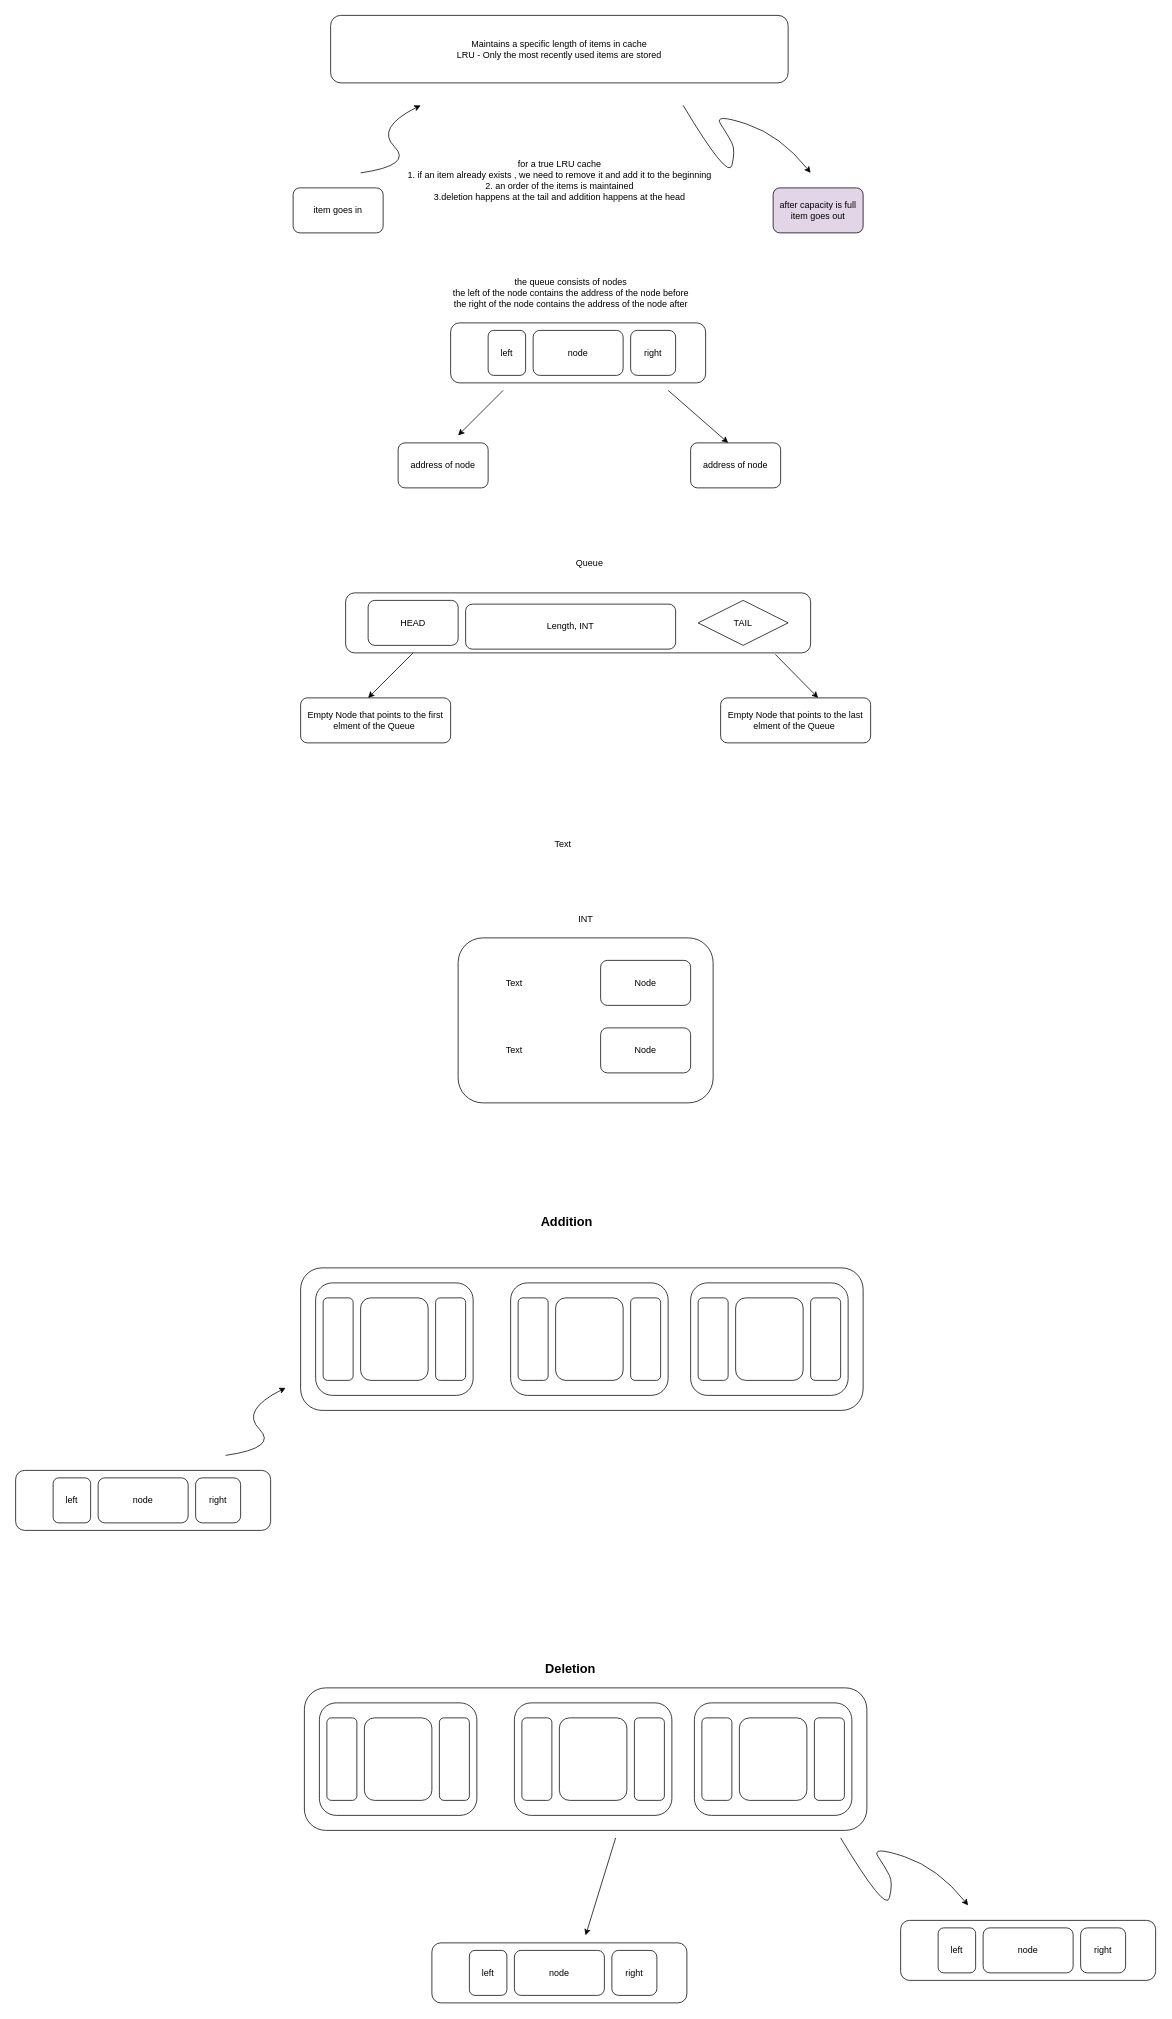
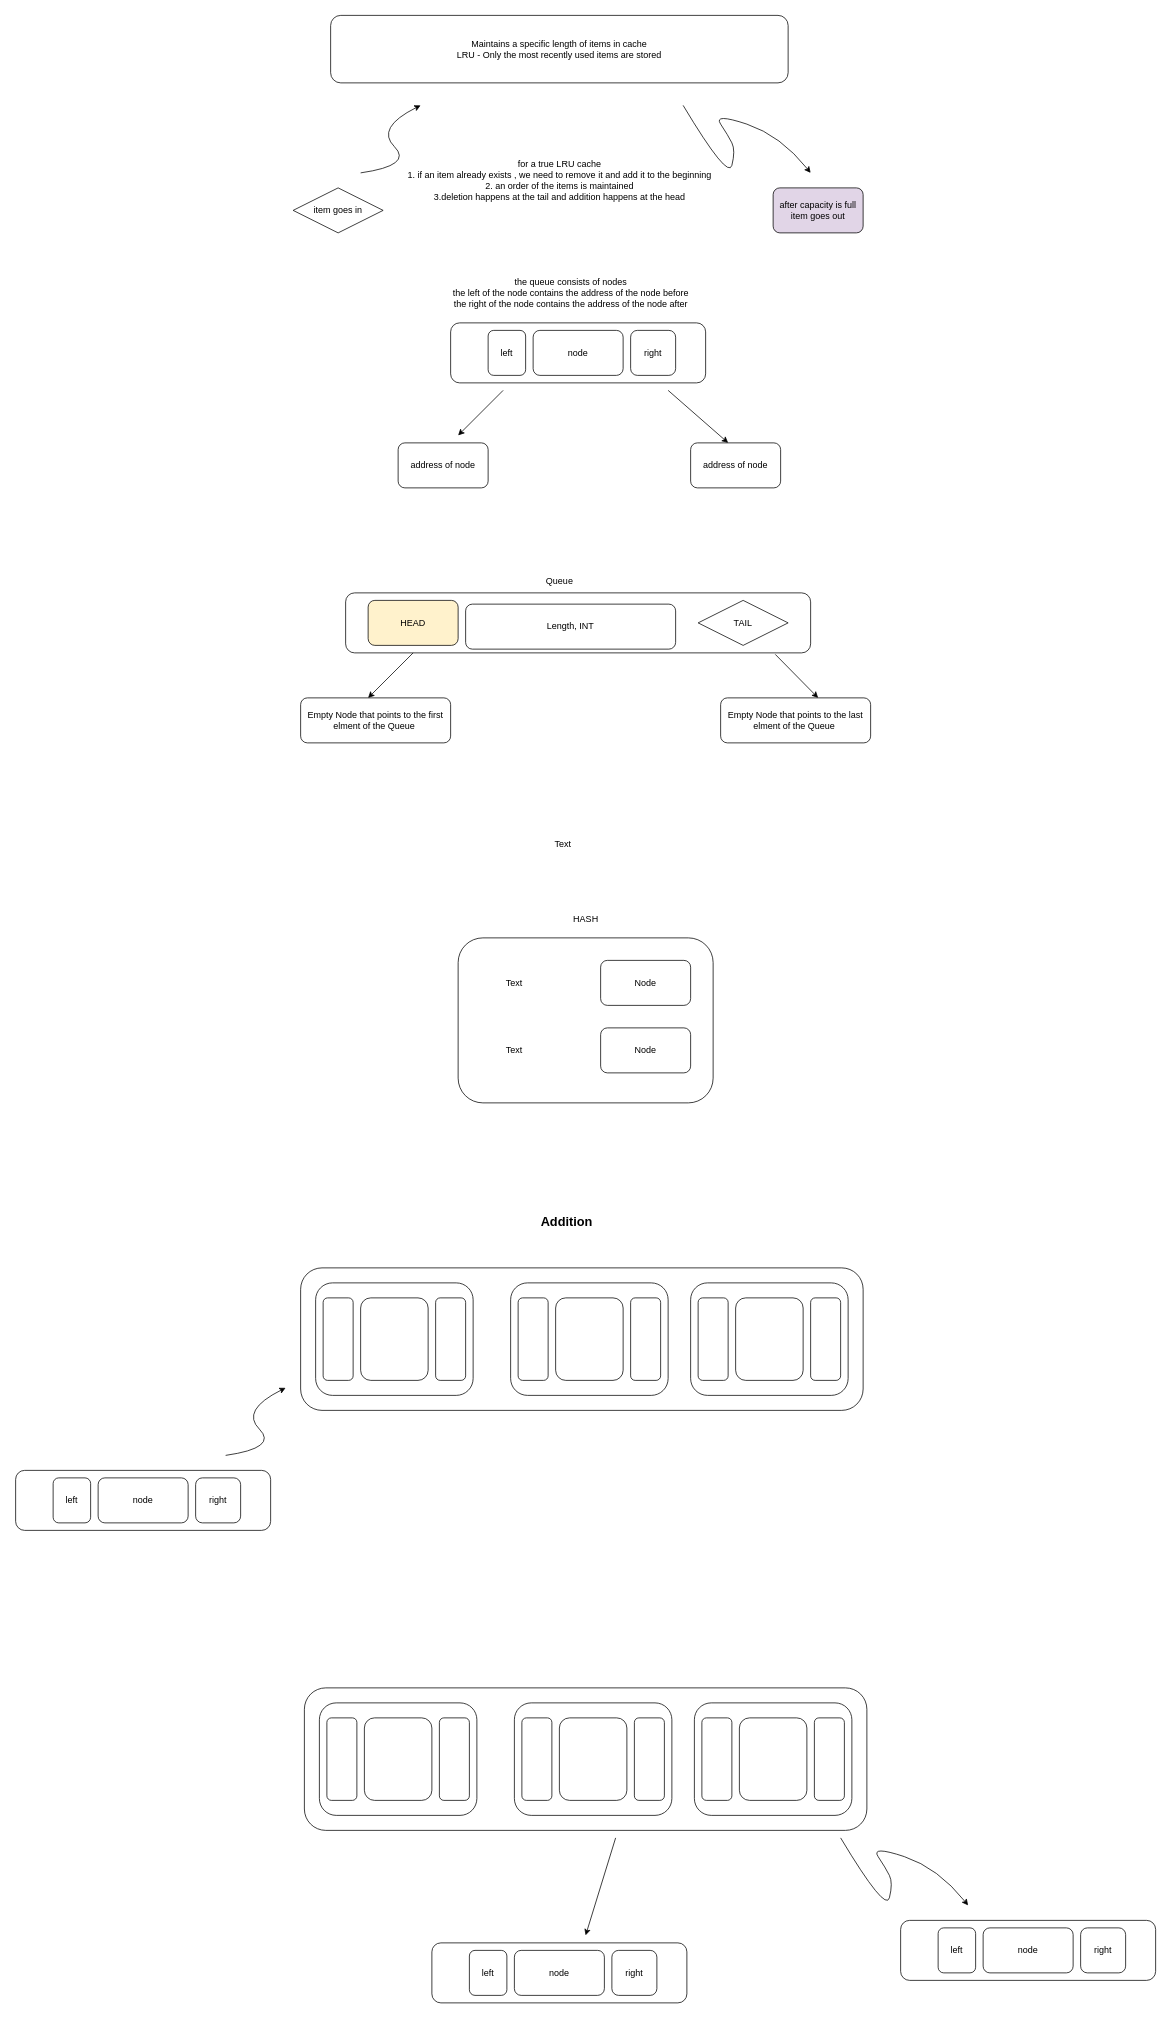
(338, 210) -> (338, 210)
(589, 563) -> (559, 582)
(413, 623) -> (413, 623)
(586, 919) -> (586, 919)
(570, 1669) -> none
